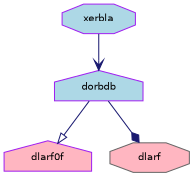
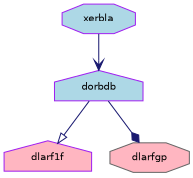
(48, 158) -> (48, 158)
(150, 158) -> (150, 158)
